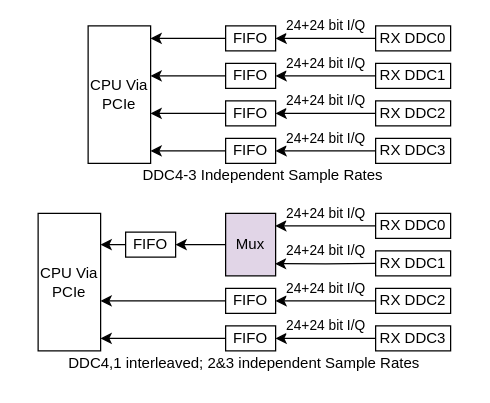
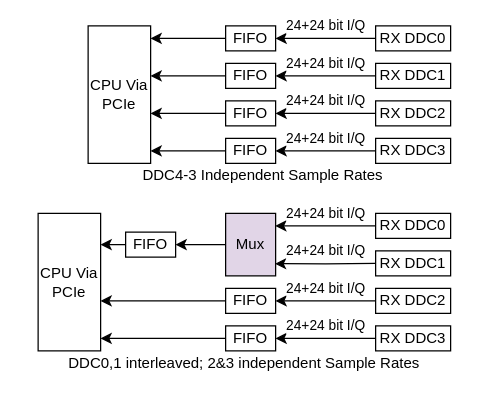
(244, 363) -> (244, 363)
